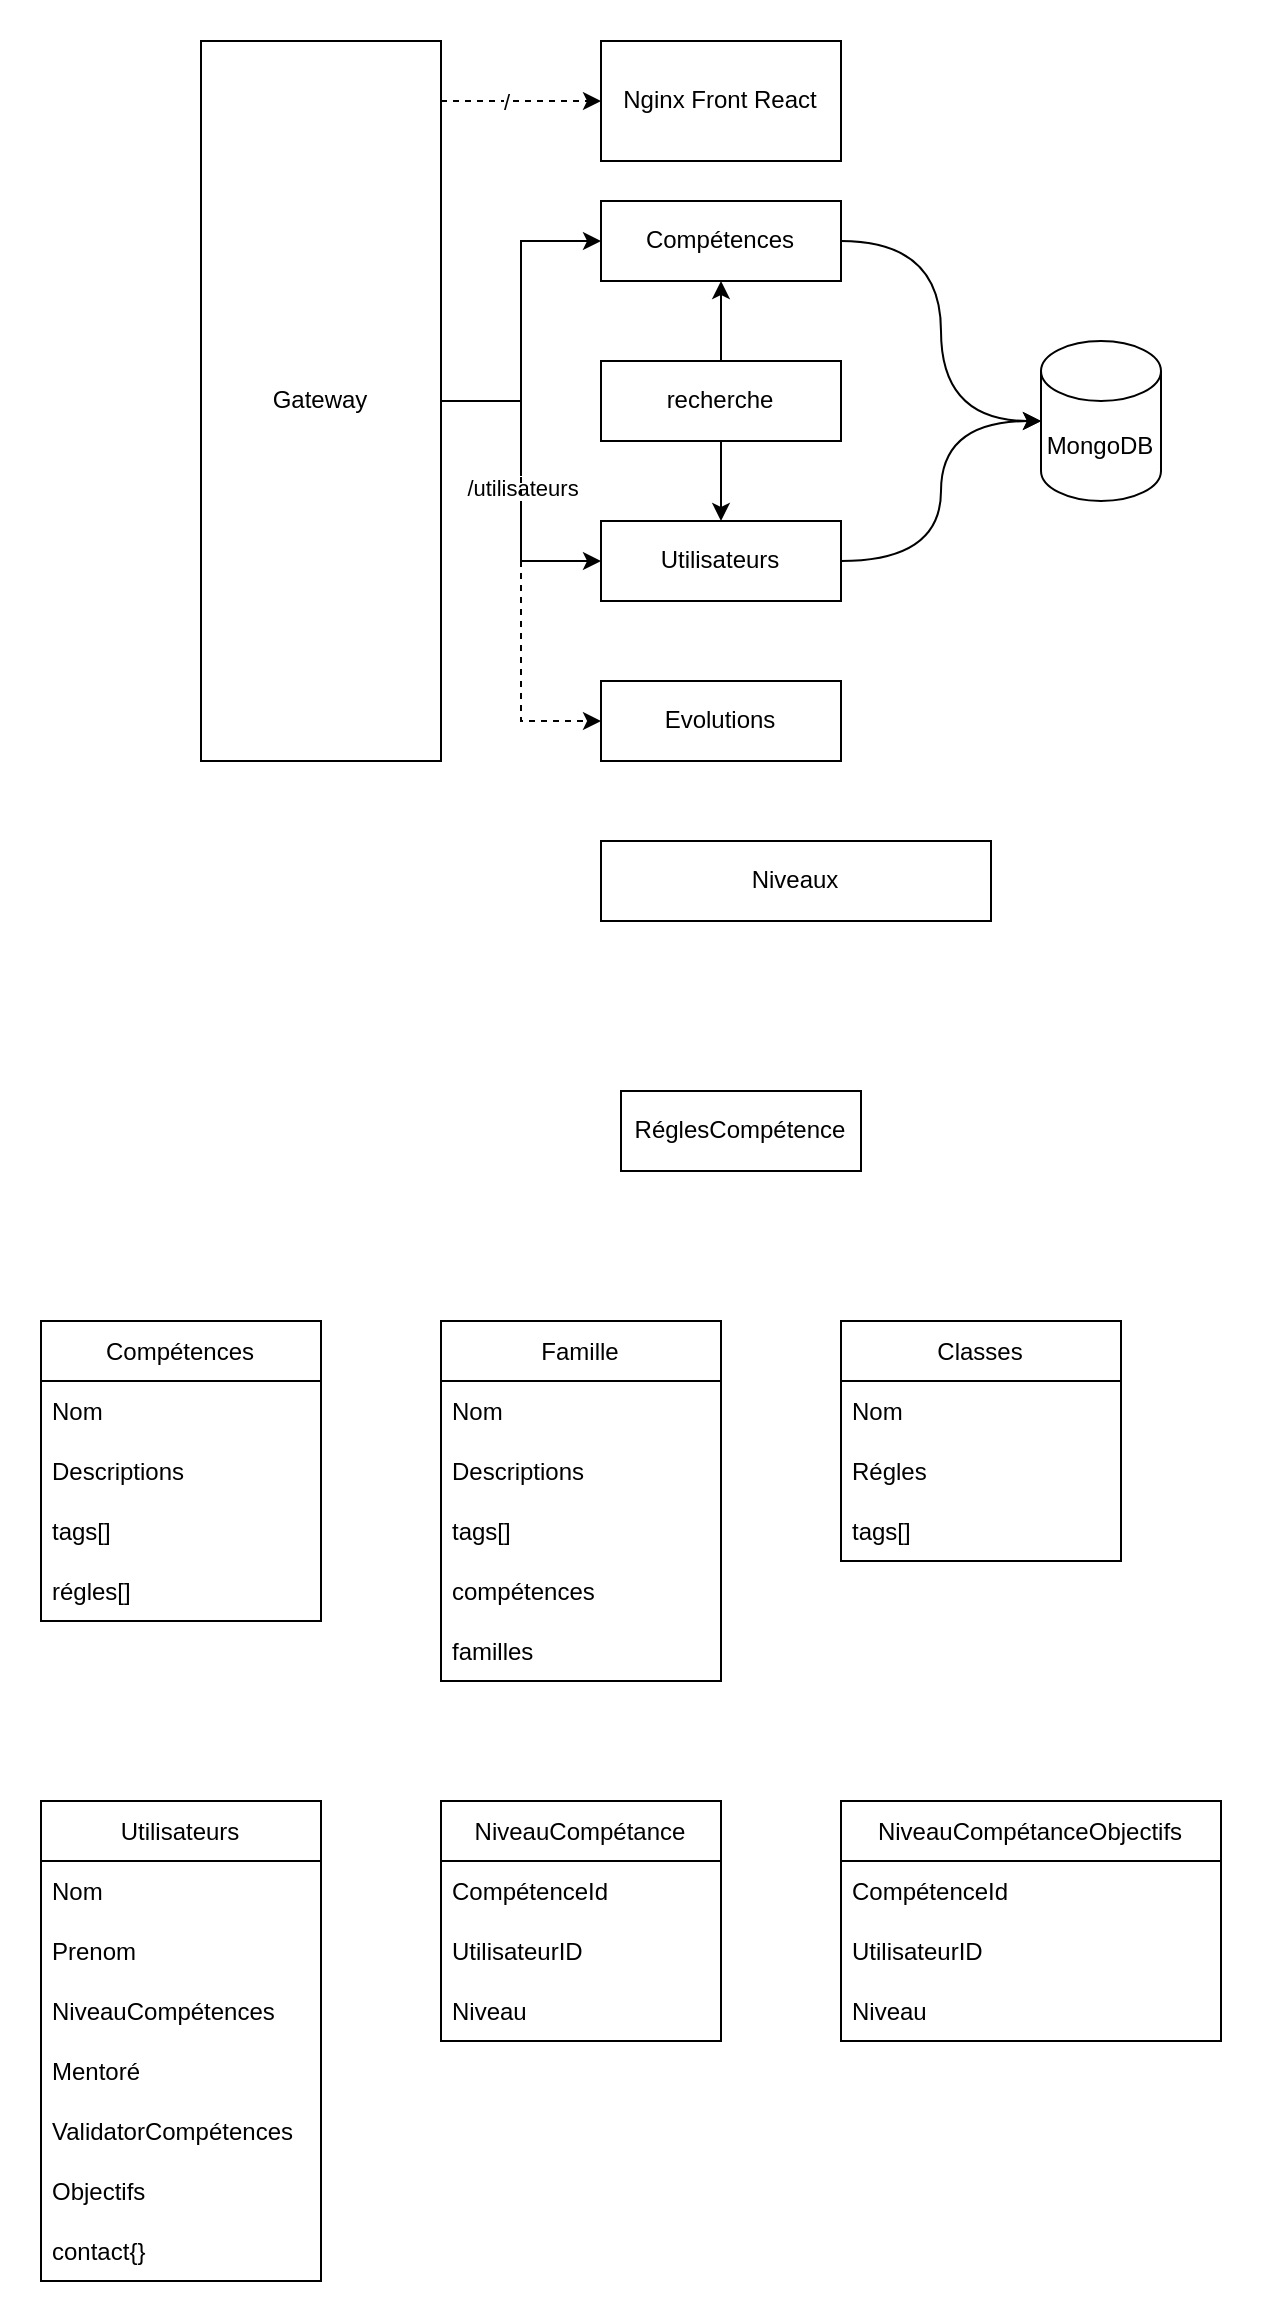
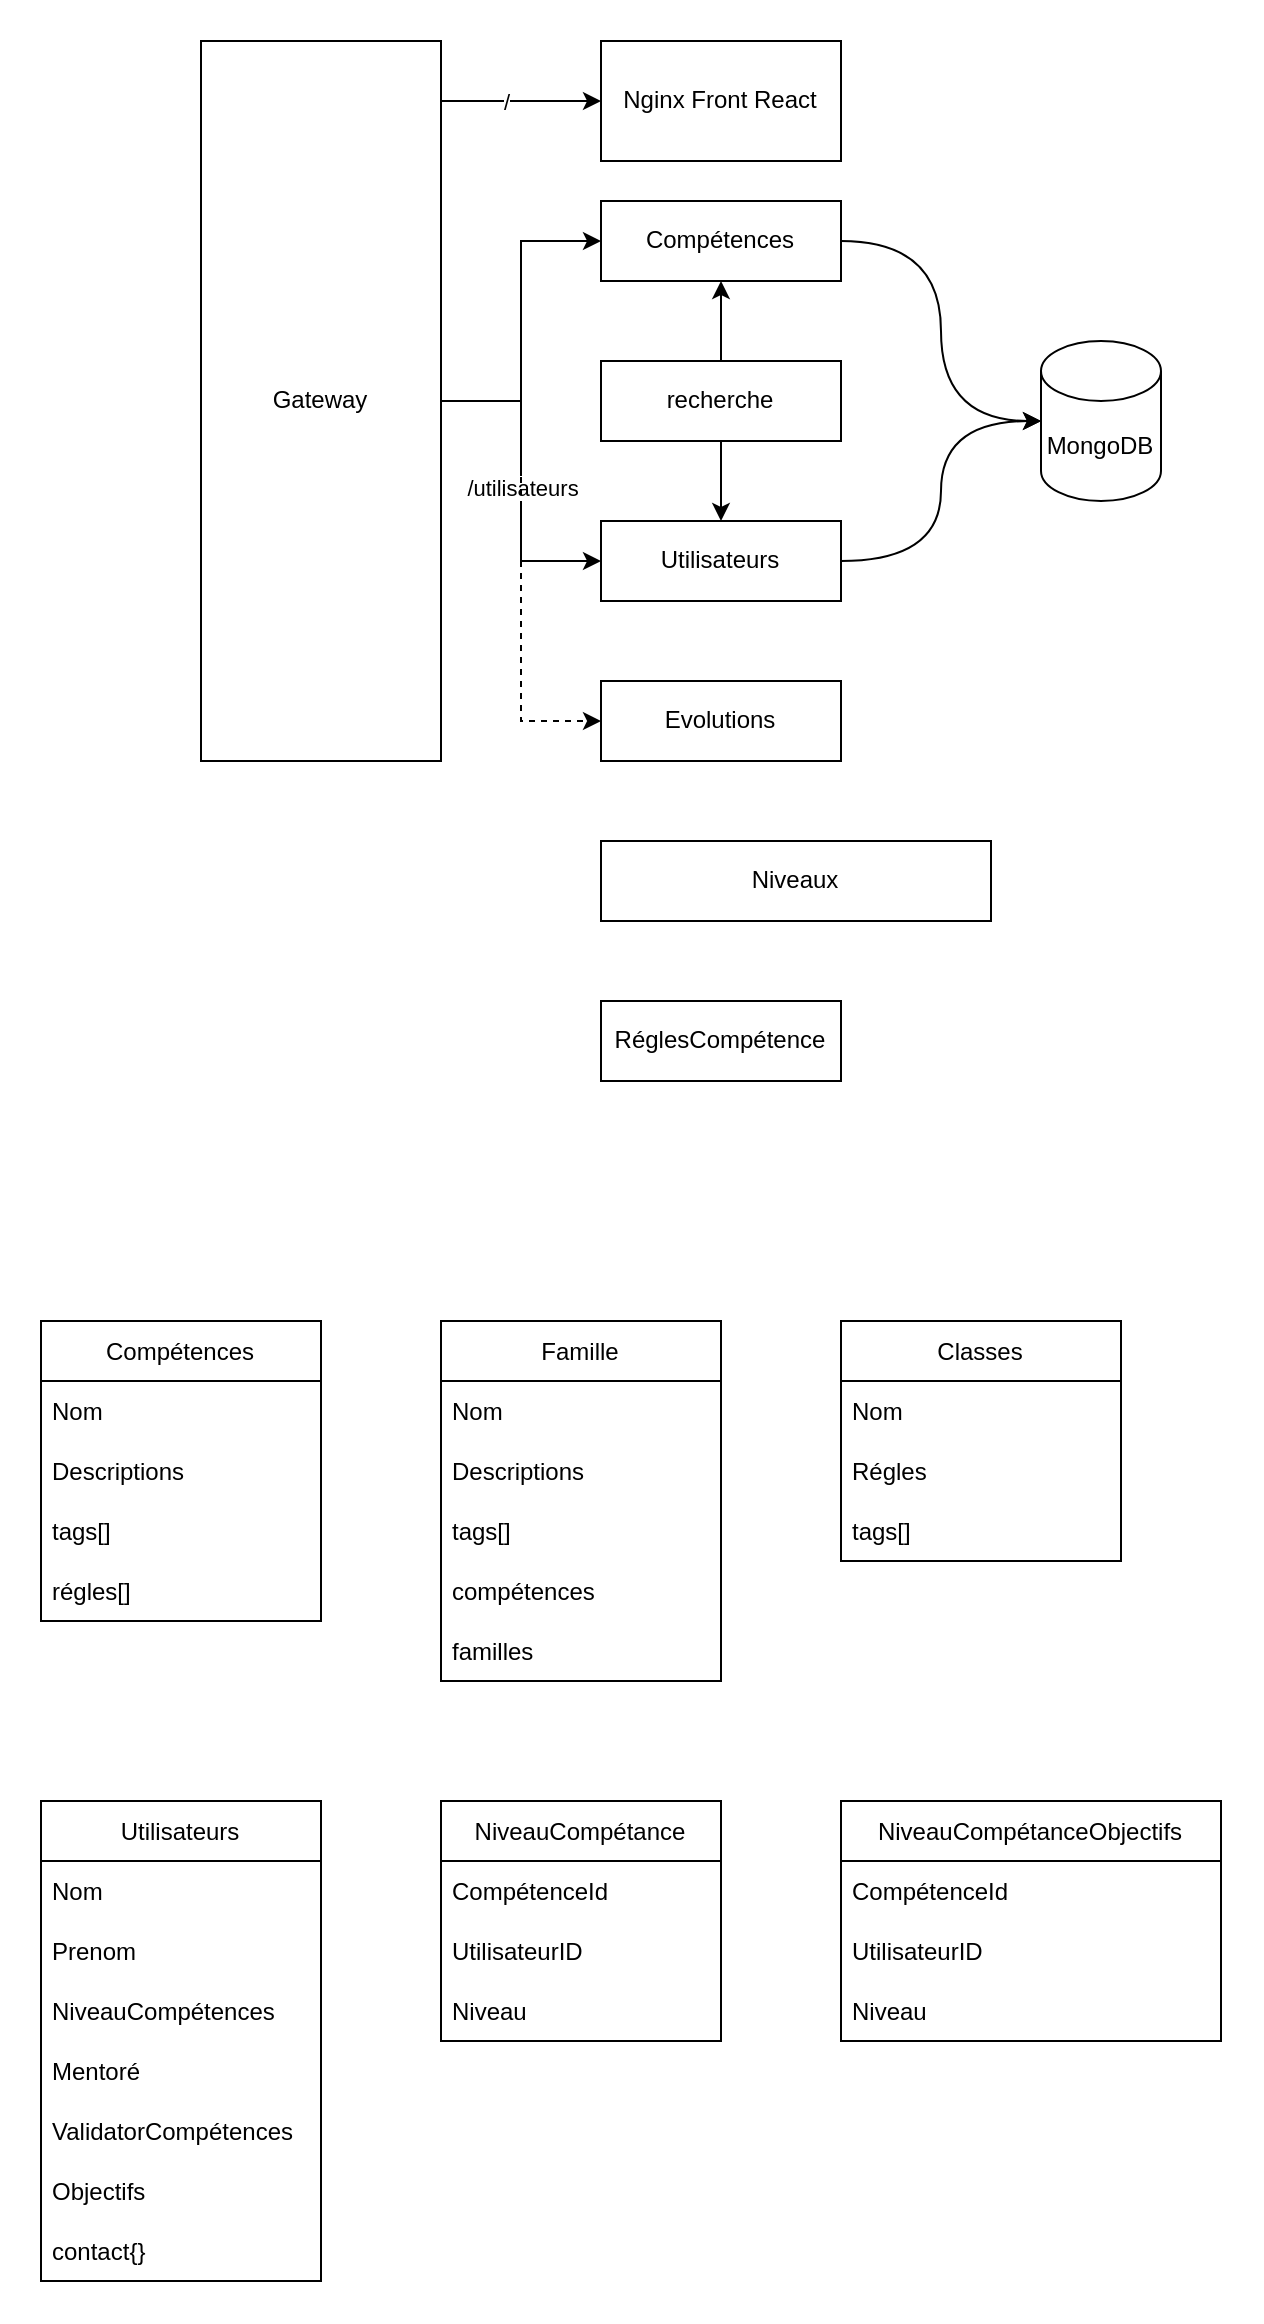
(514, 101) -> (514, 101)
(741, 1131) -> (721, 1041)
